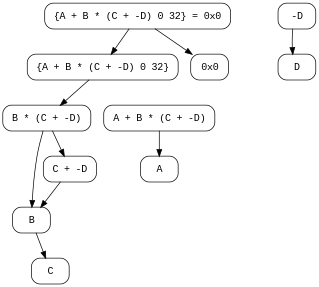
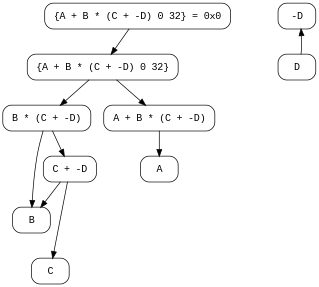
(292, 38) -> (302, 45)
(210, 67) -> none
none -> (128, 90)
(40, 242) -> (61, 217)
